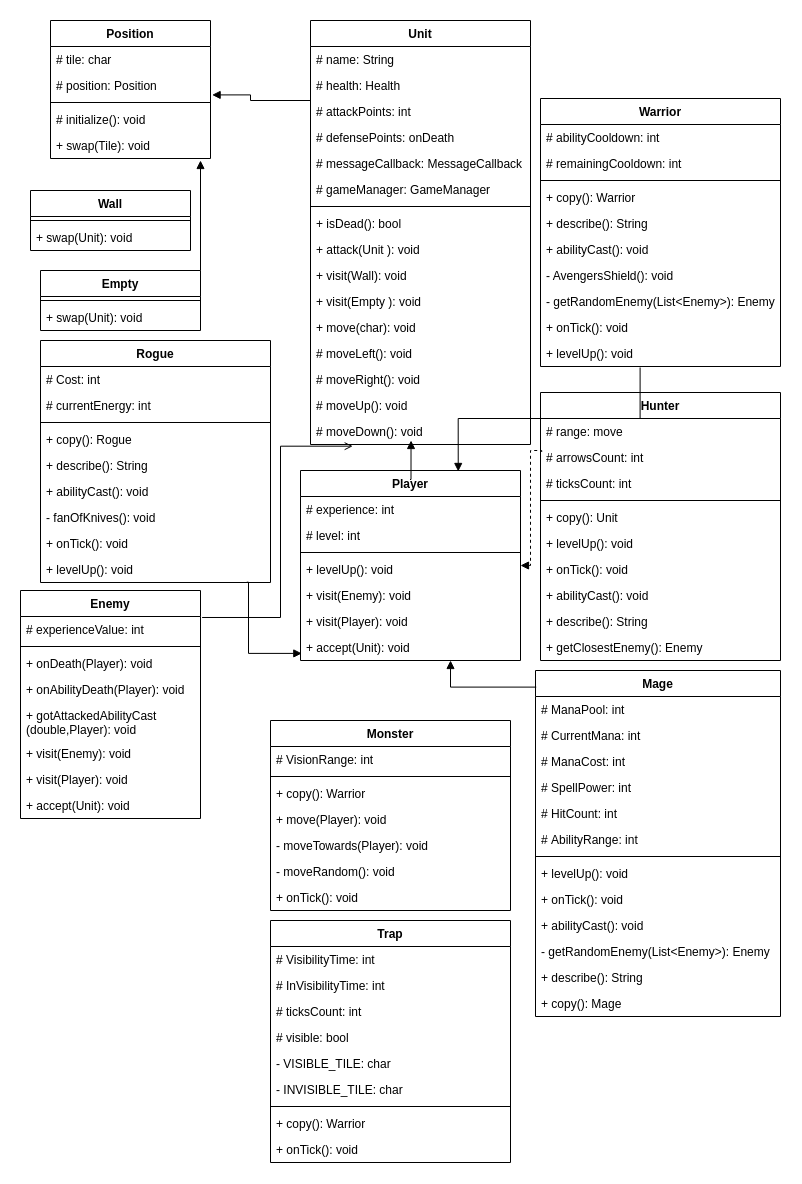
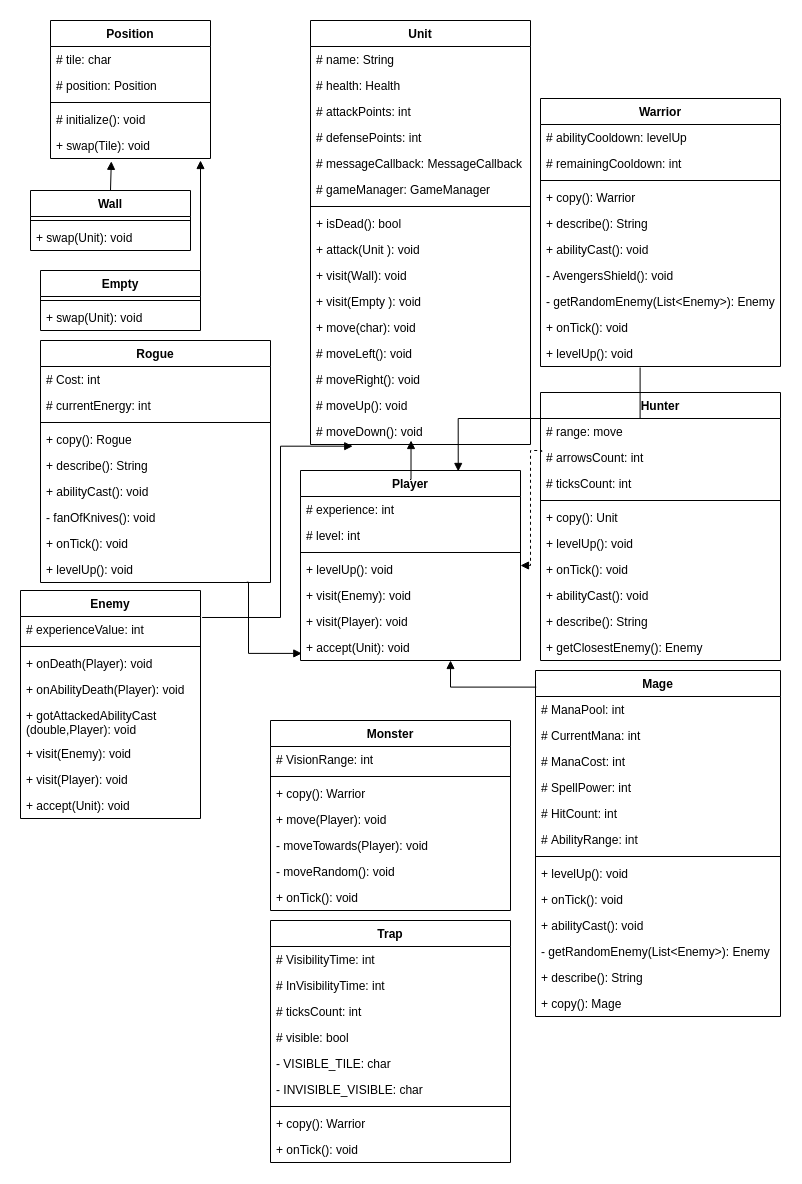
(263, 101) -> none
(392, 138) -> (377, 138)
(611, 138) -> (622, 138)
none -> (111, 180)
(346, 446) -> (343, 446)
(347, 1090) -> (357, 1090)
